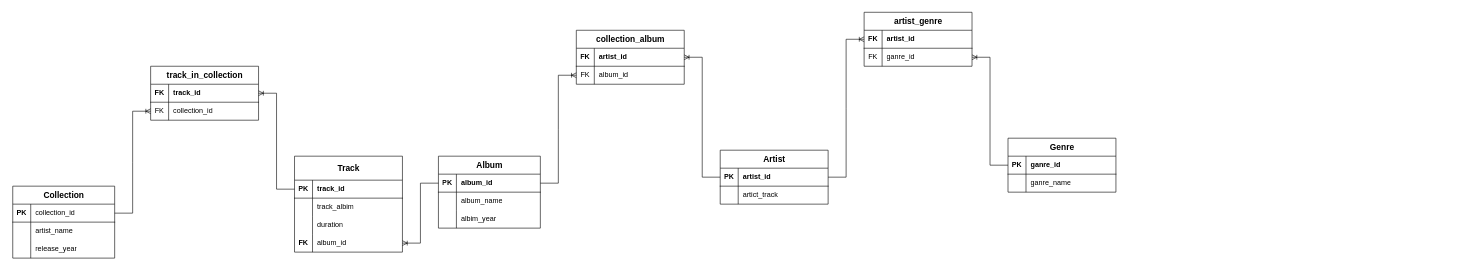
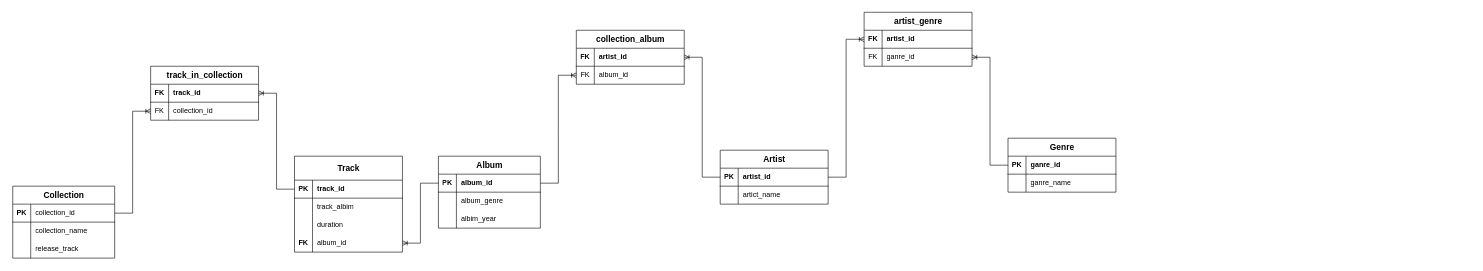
(766, 195) -> (764, 195)
(480, 201) -> (482, 201)
(56, 231) -> (63, 231)
(58, 249) -> (60, 249)
